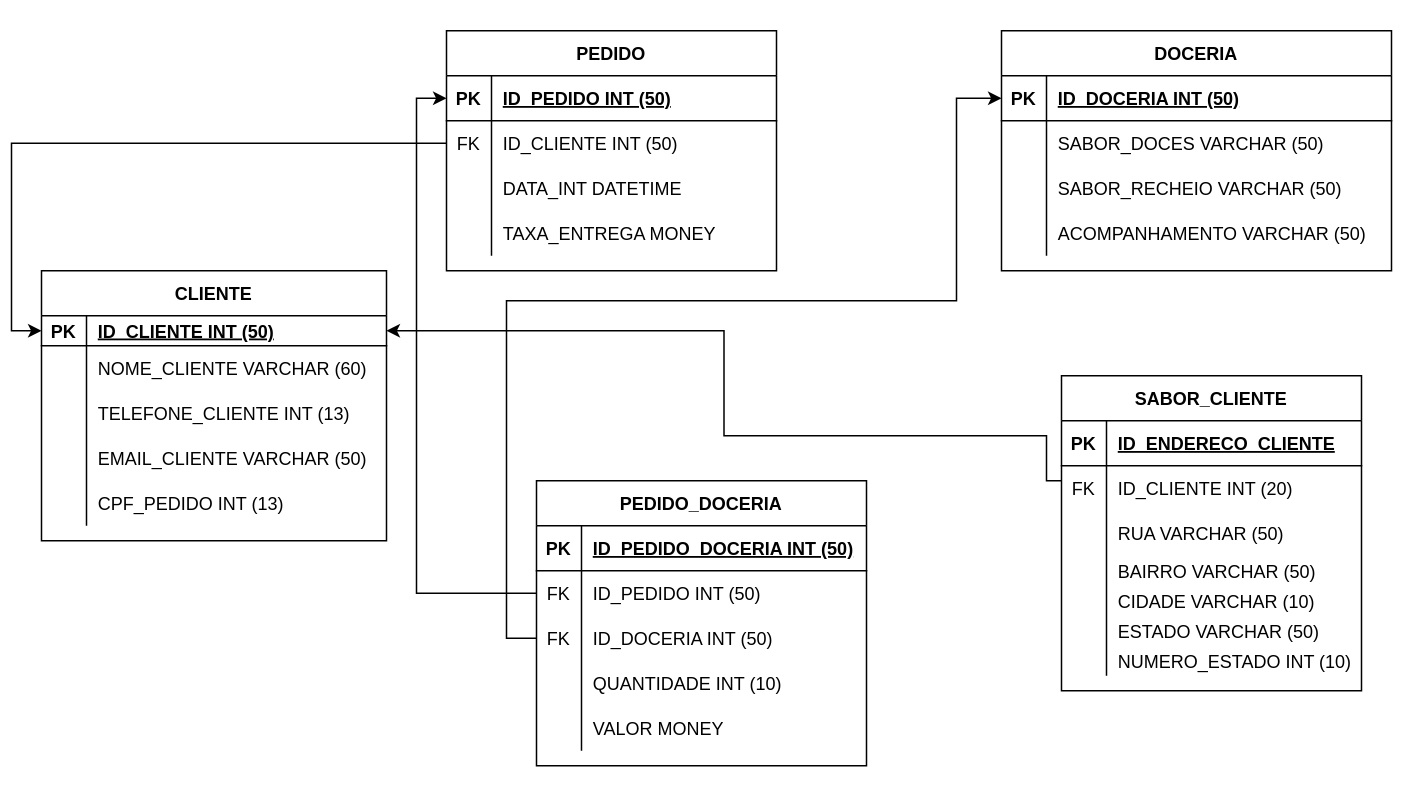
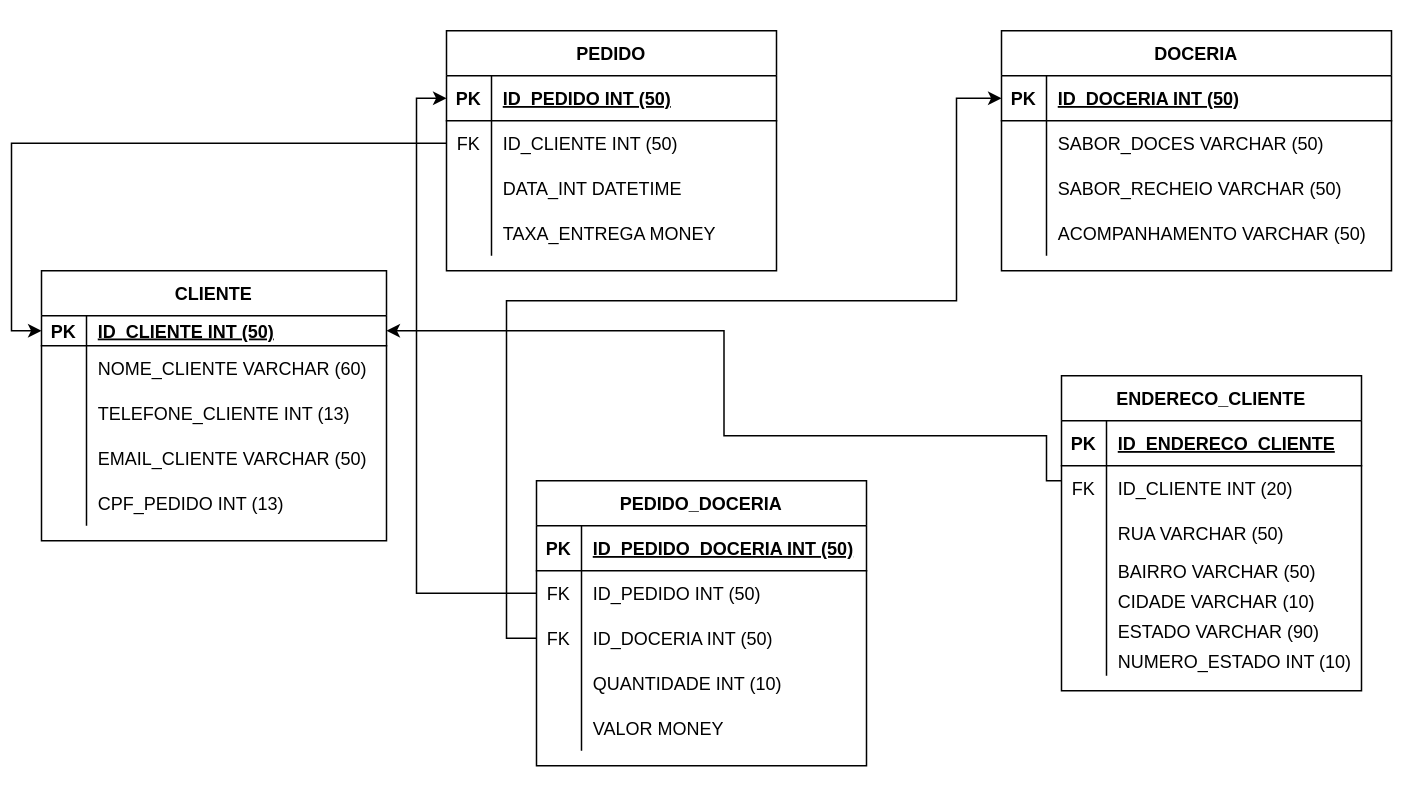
(1211, 399) -> (1211, 399)
(1209, 632) -> (1209, 632)
